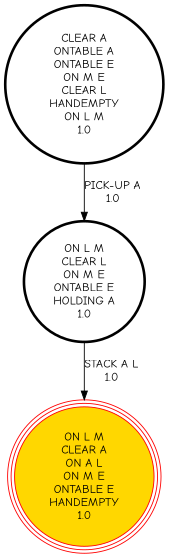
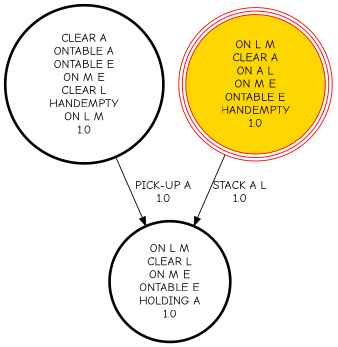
(84, 367) -> (211, 186)
